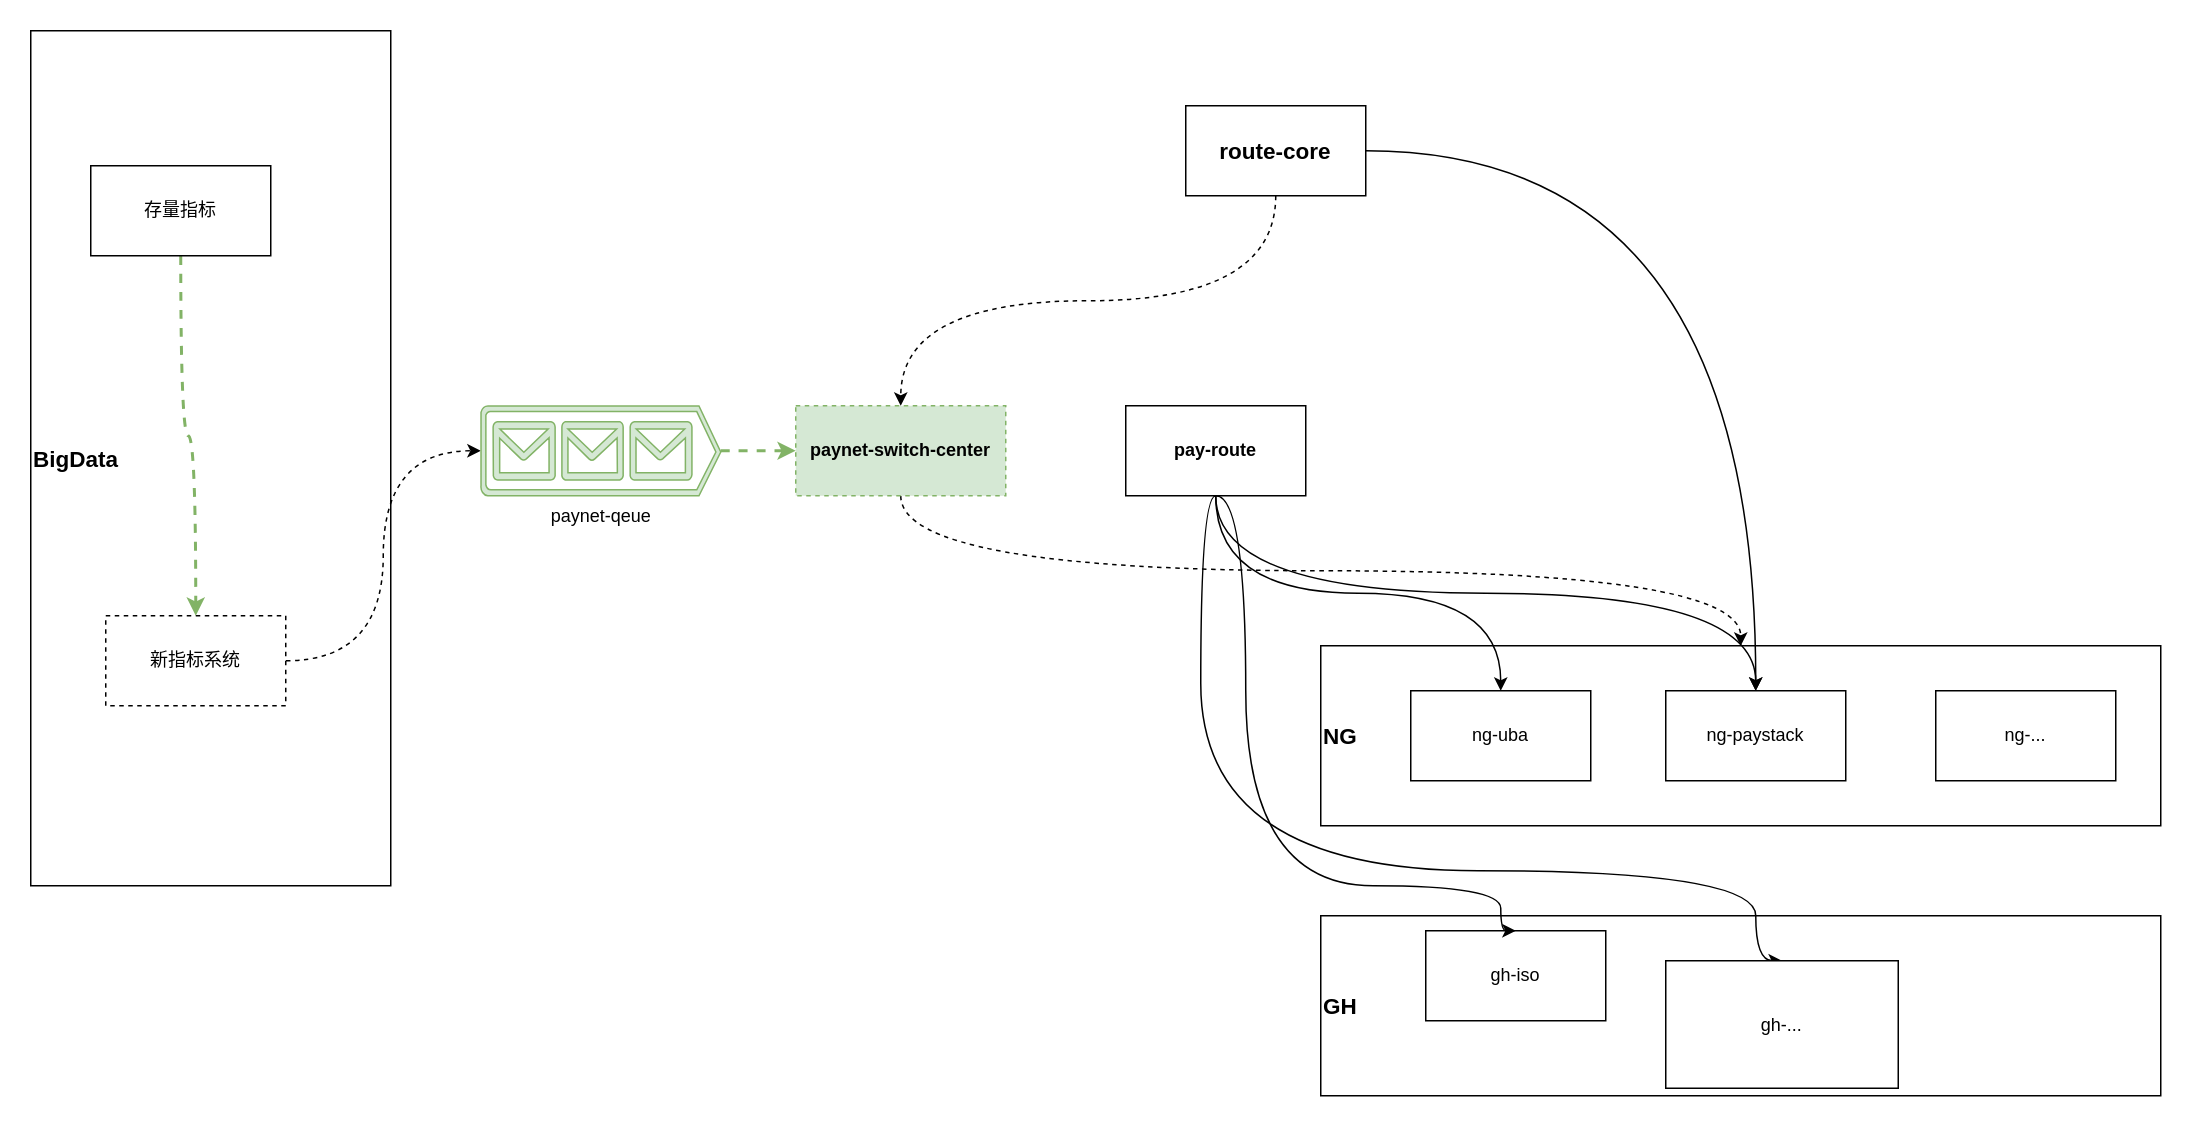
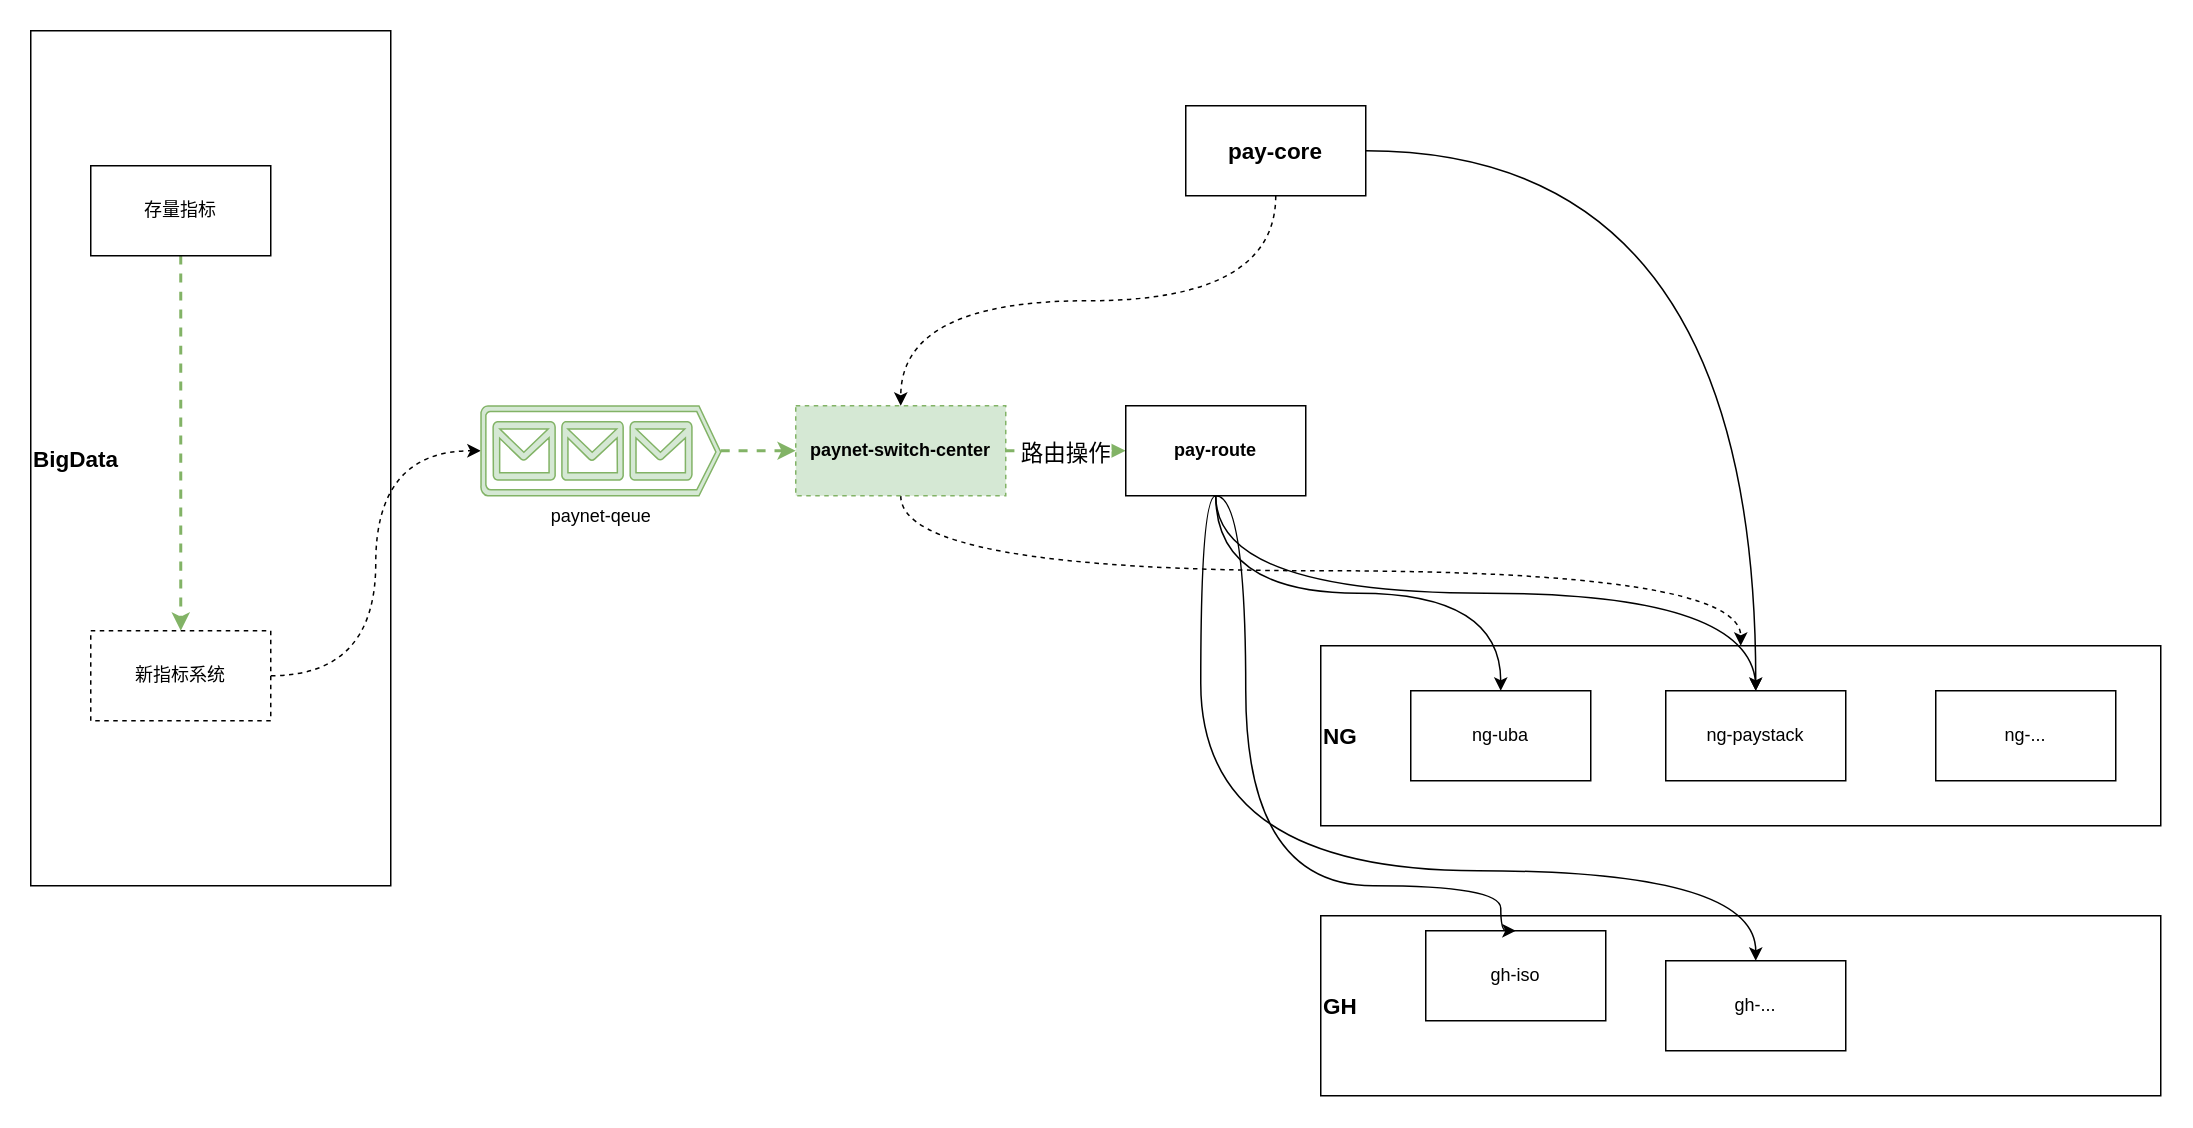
(1276, 151) -> (1276, 151)
none -> (1061, 451)
(1691, 616) -> (1693, 619)
(196, 661) -> (181, 676)
(1782, 1025) -> (1756, 1006)
